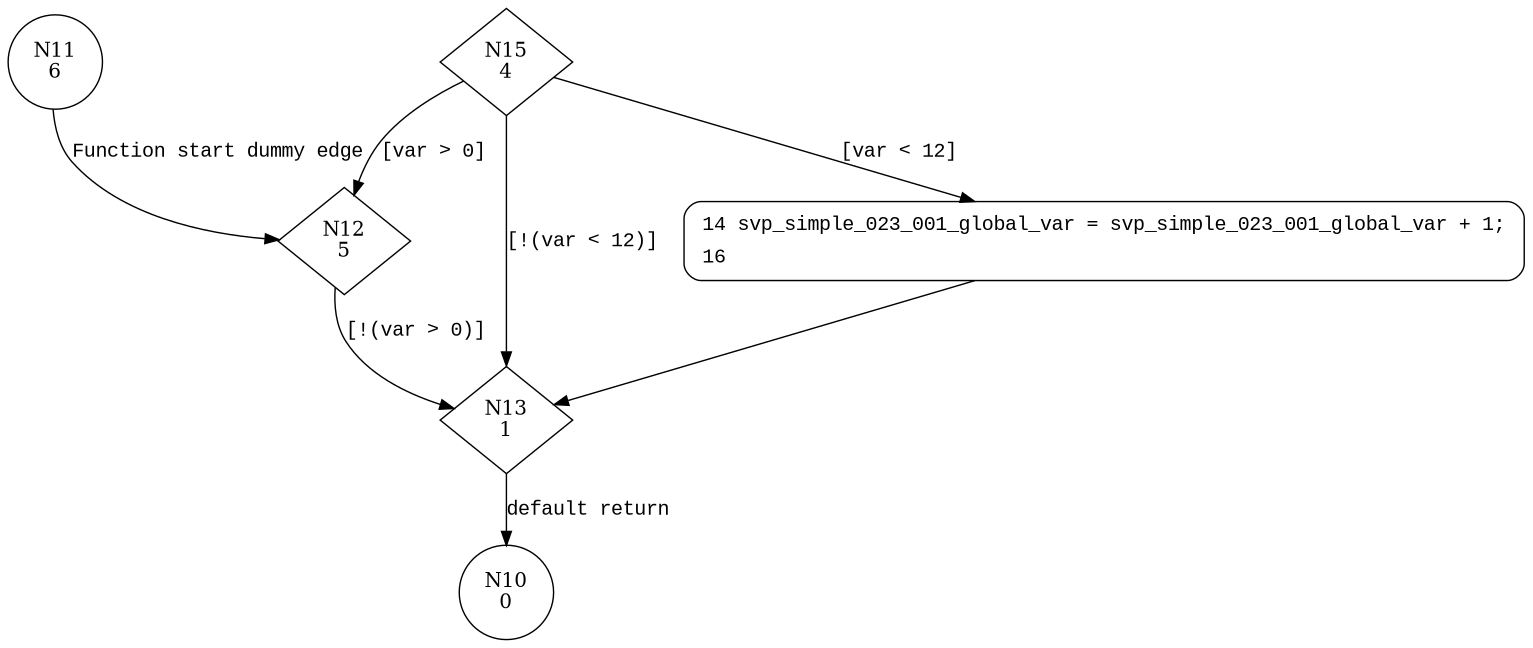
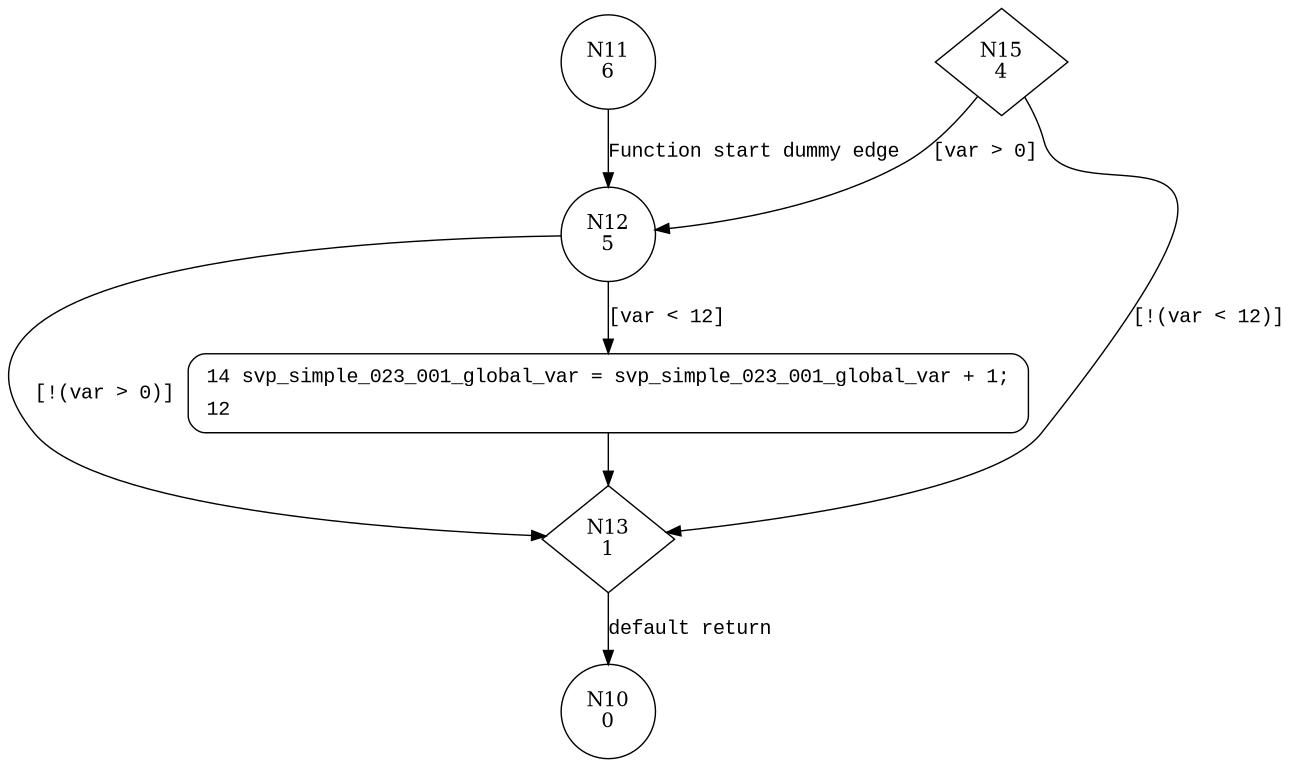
(757, 137) -> (608, 310)
(344, 241) -> (608, 234)
(714, 257) -> (219, 409)
